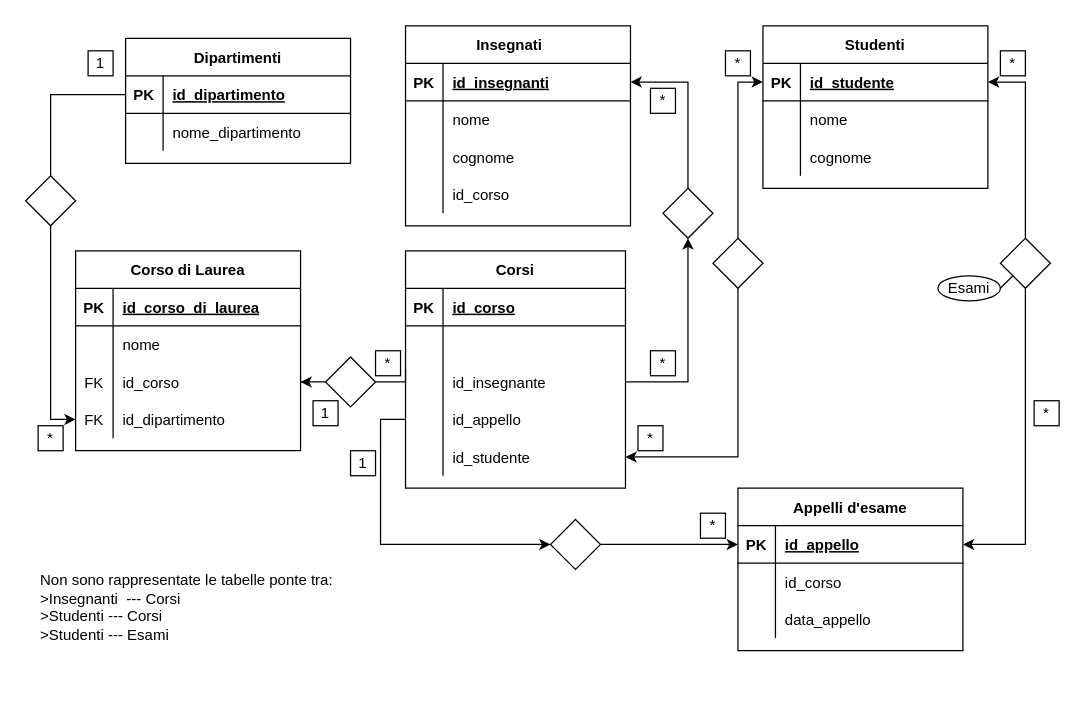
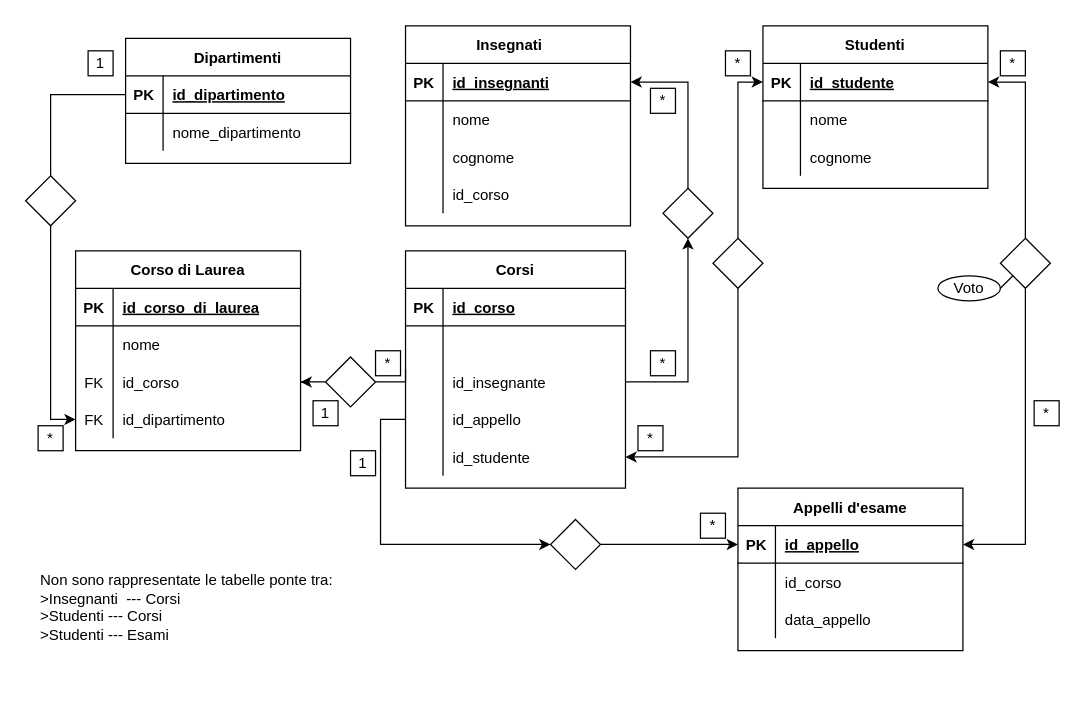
(969, 288) -> (969, 288)
